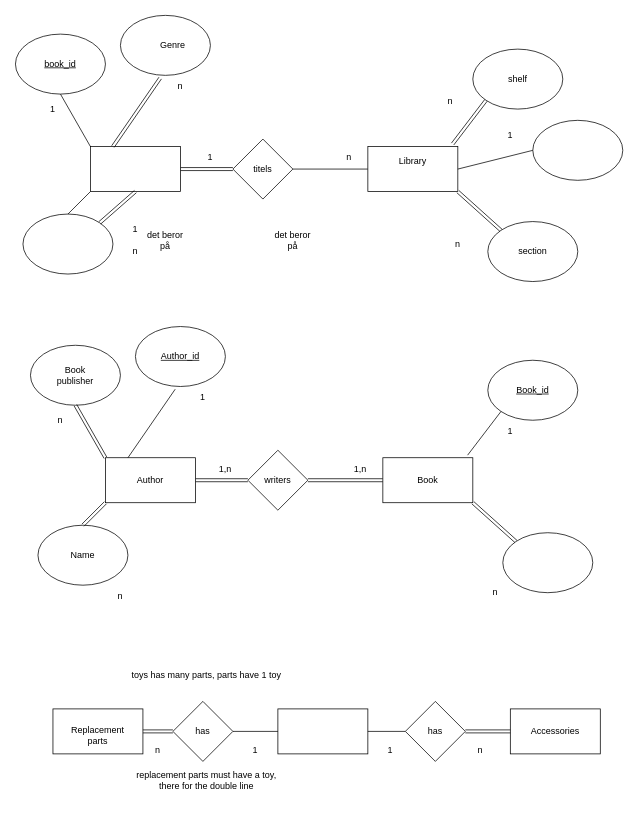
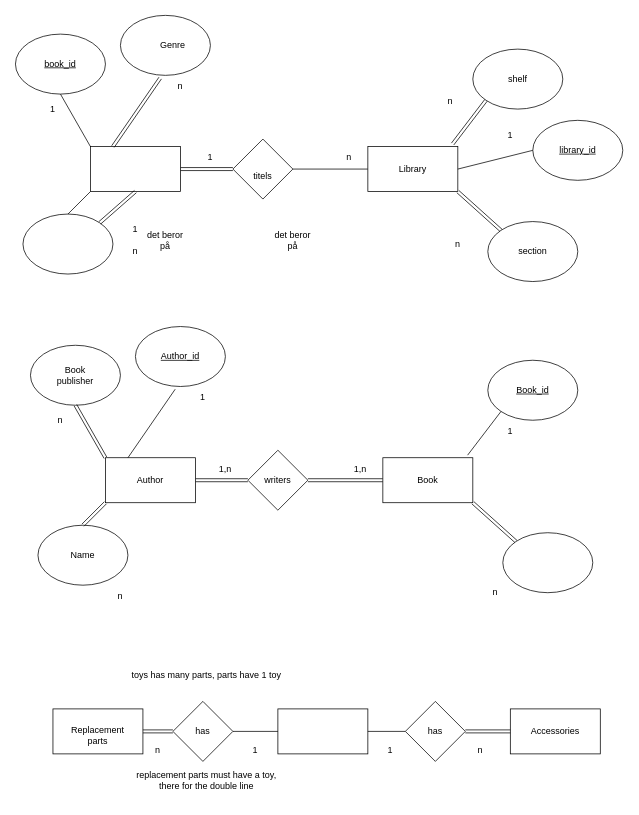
none -> (578, 150)
(413, 162) -> (413, 169)
(263, 169) -> (263, 177)
